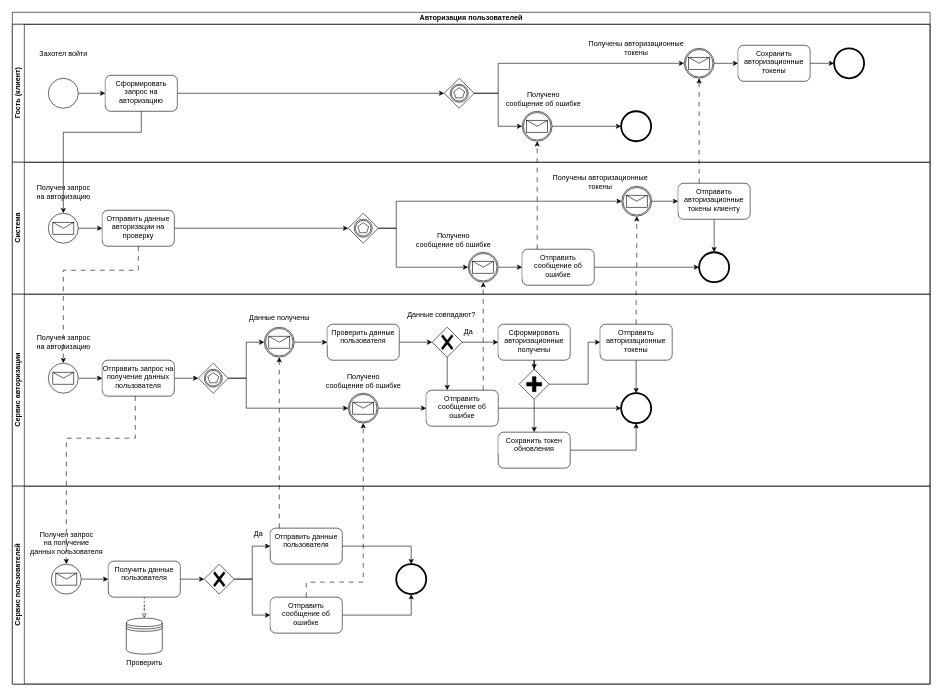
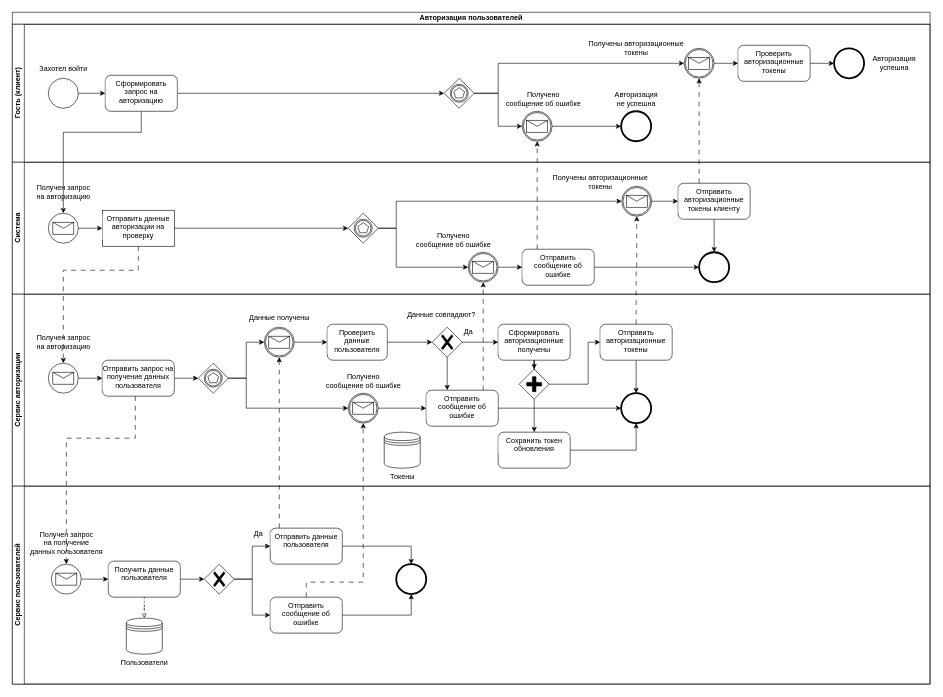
(63, 54) -> (63, 69)
(774, 58) -> (774, 58)
none -> (894, 63)
none -> (636, 99)
(138, 228) -> (138, 228)
(363, 342) -> (357, 342)
none -> (402, 450)
(145, 663) -> (145, 663)
